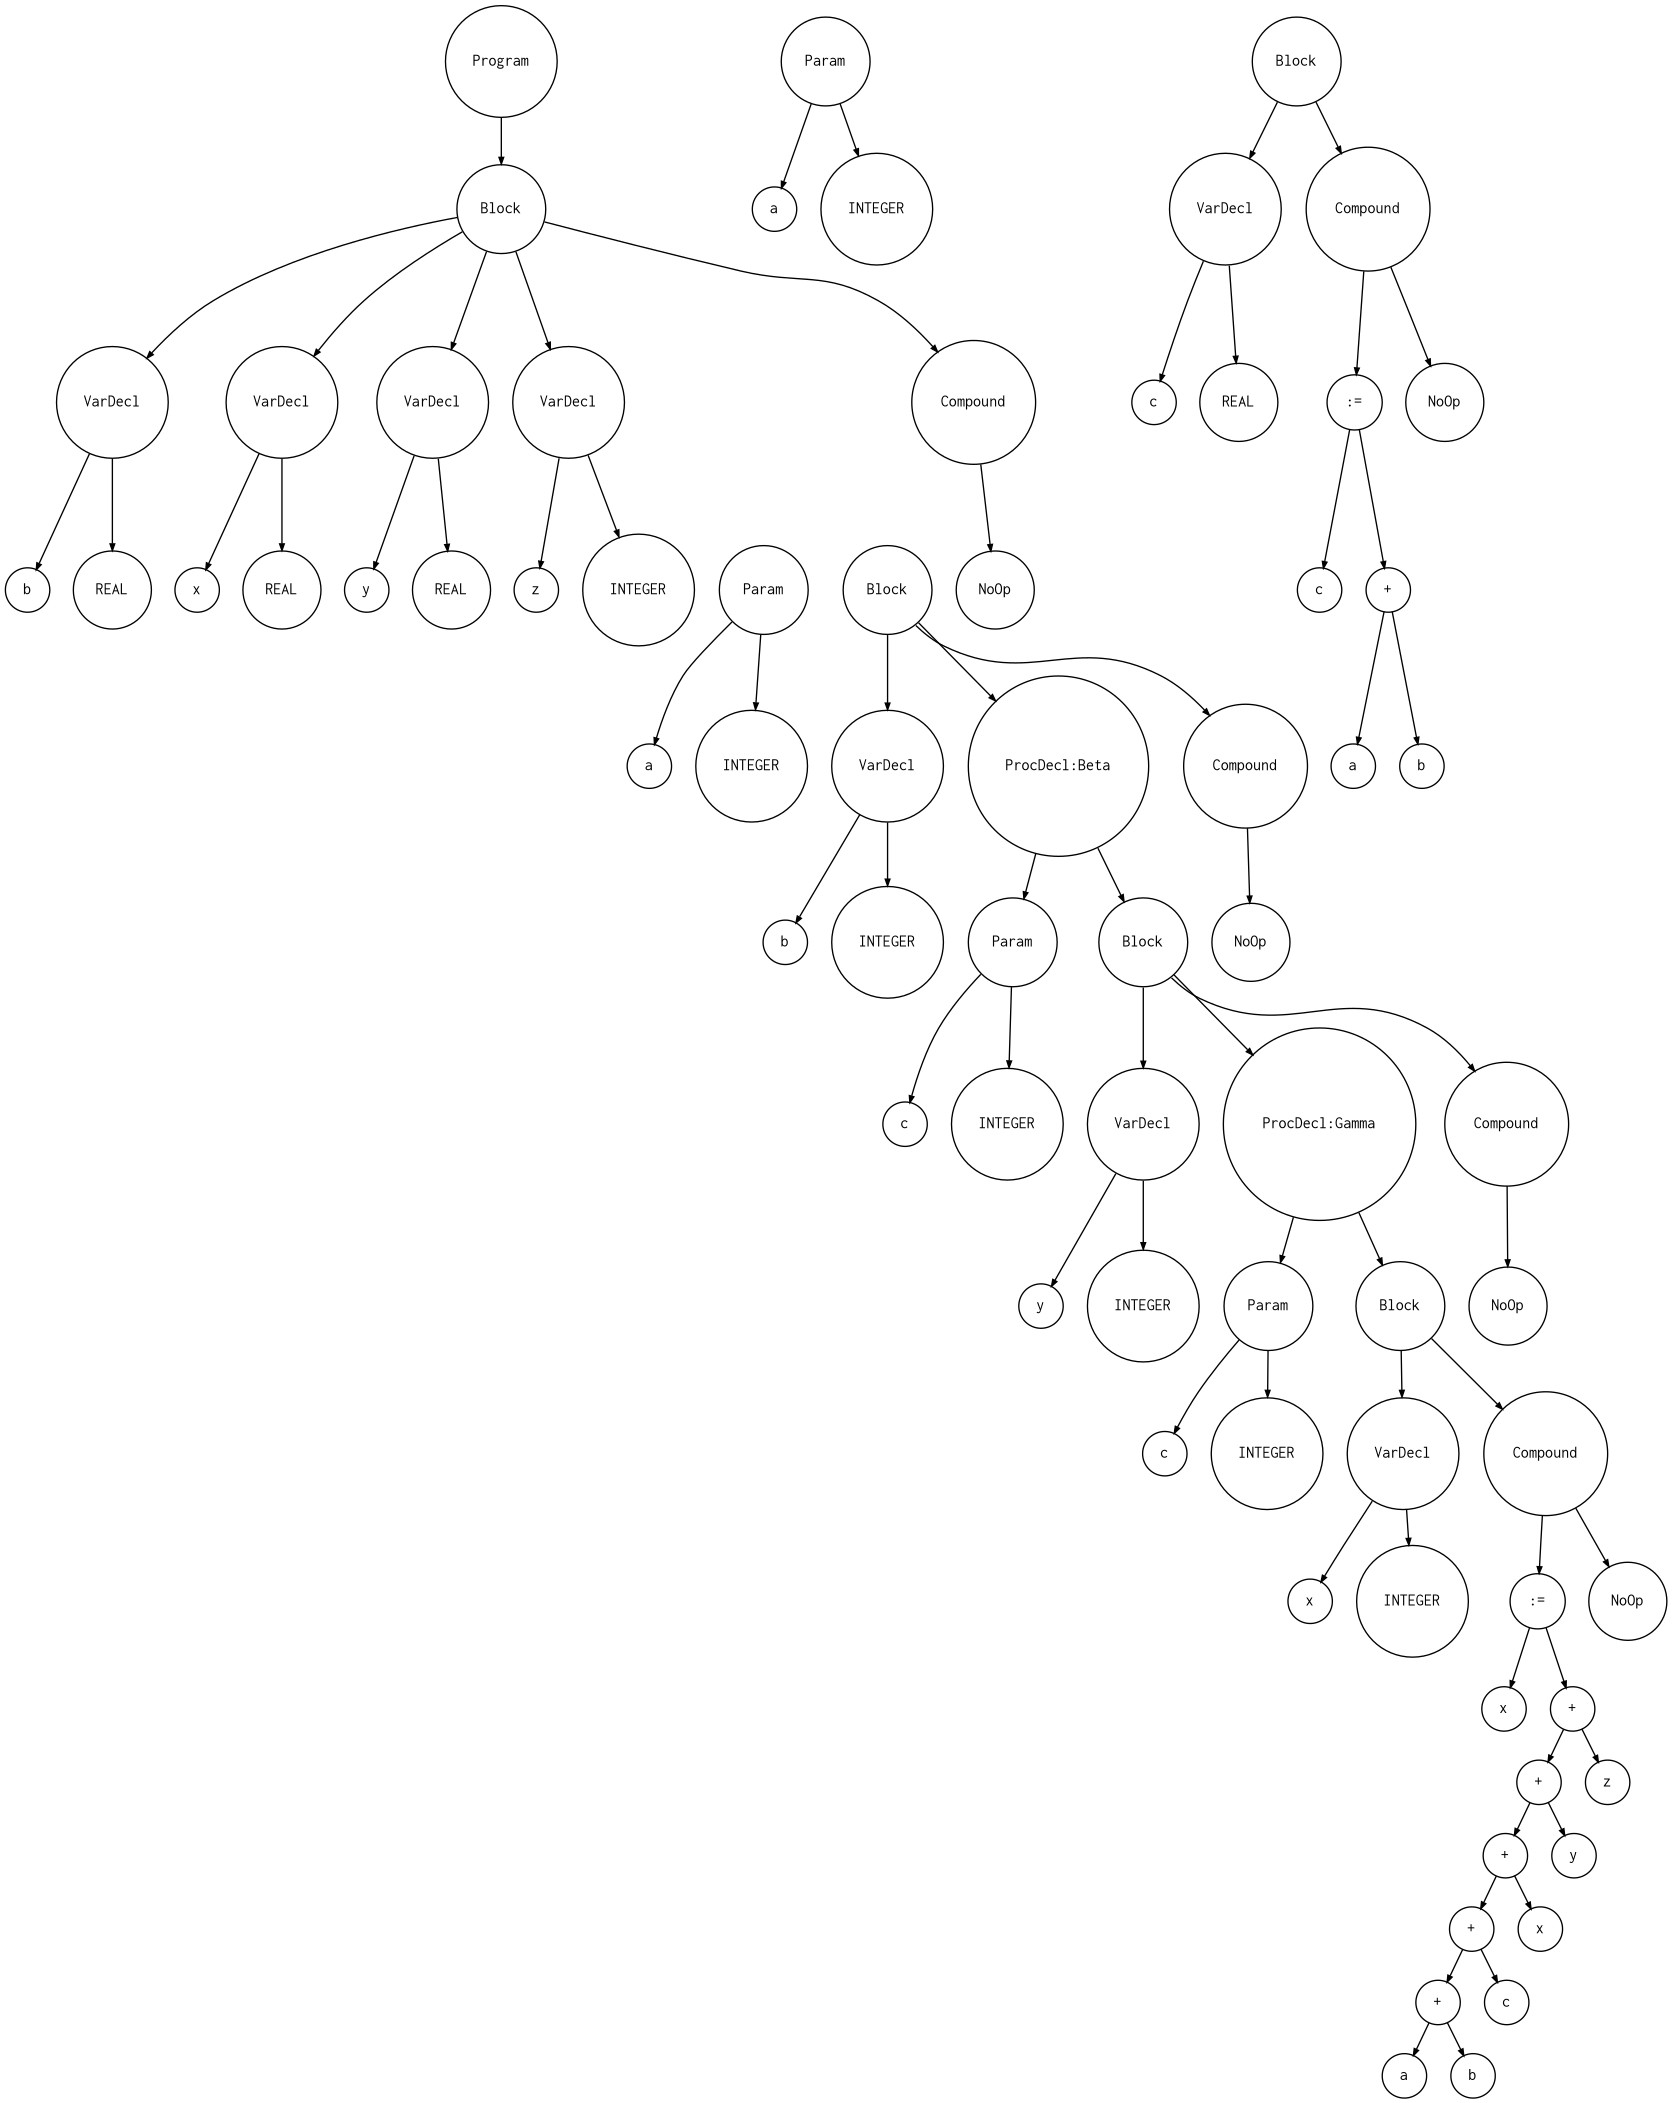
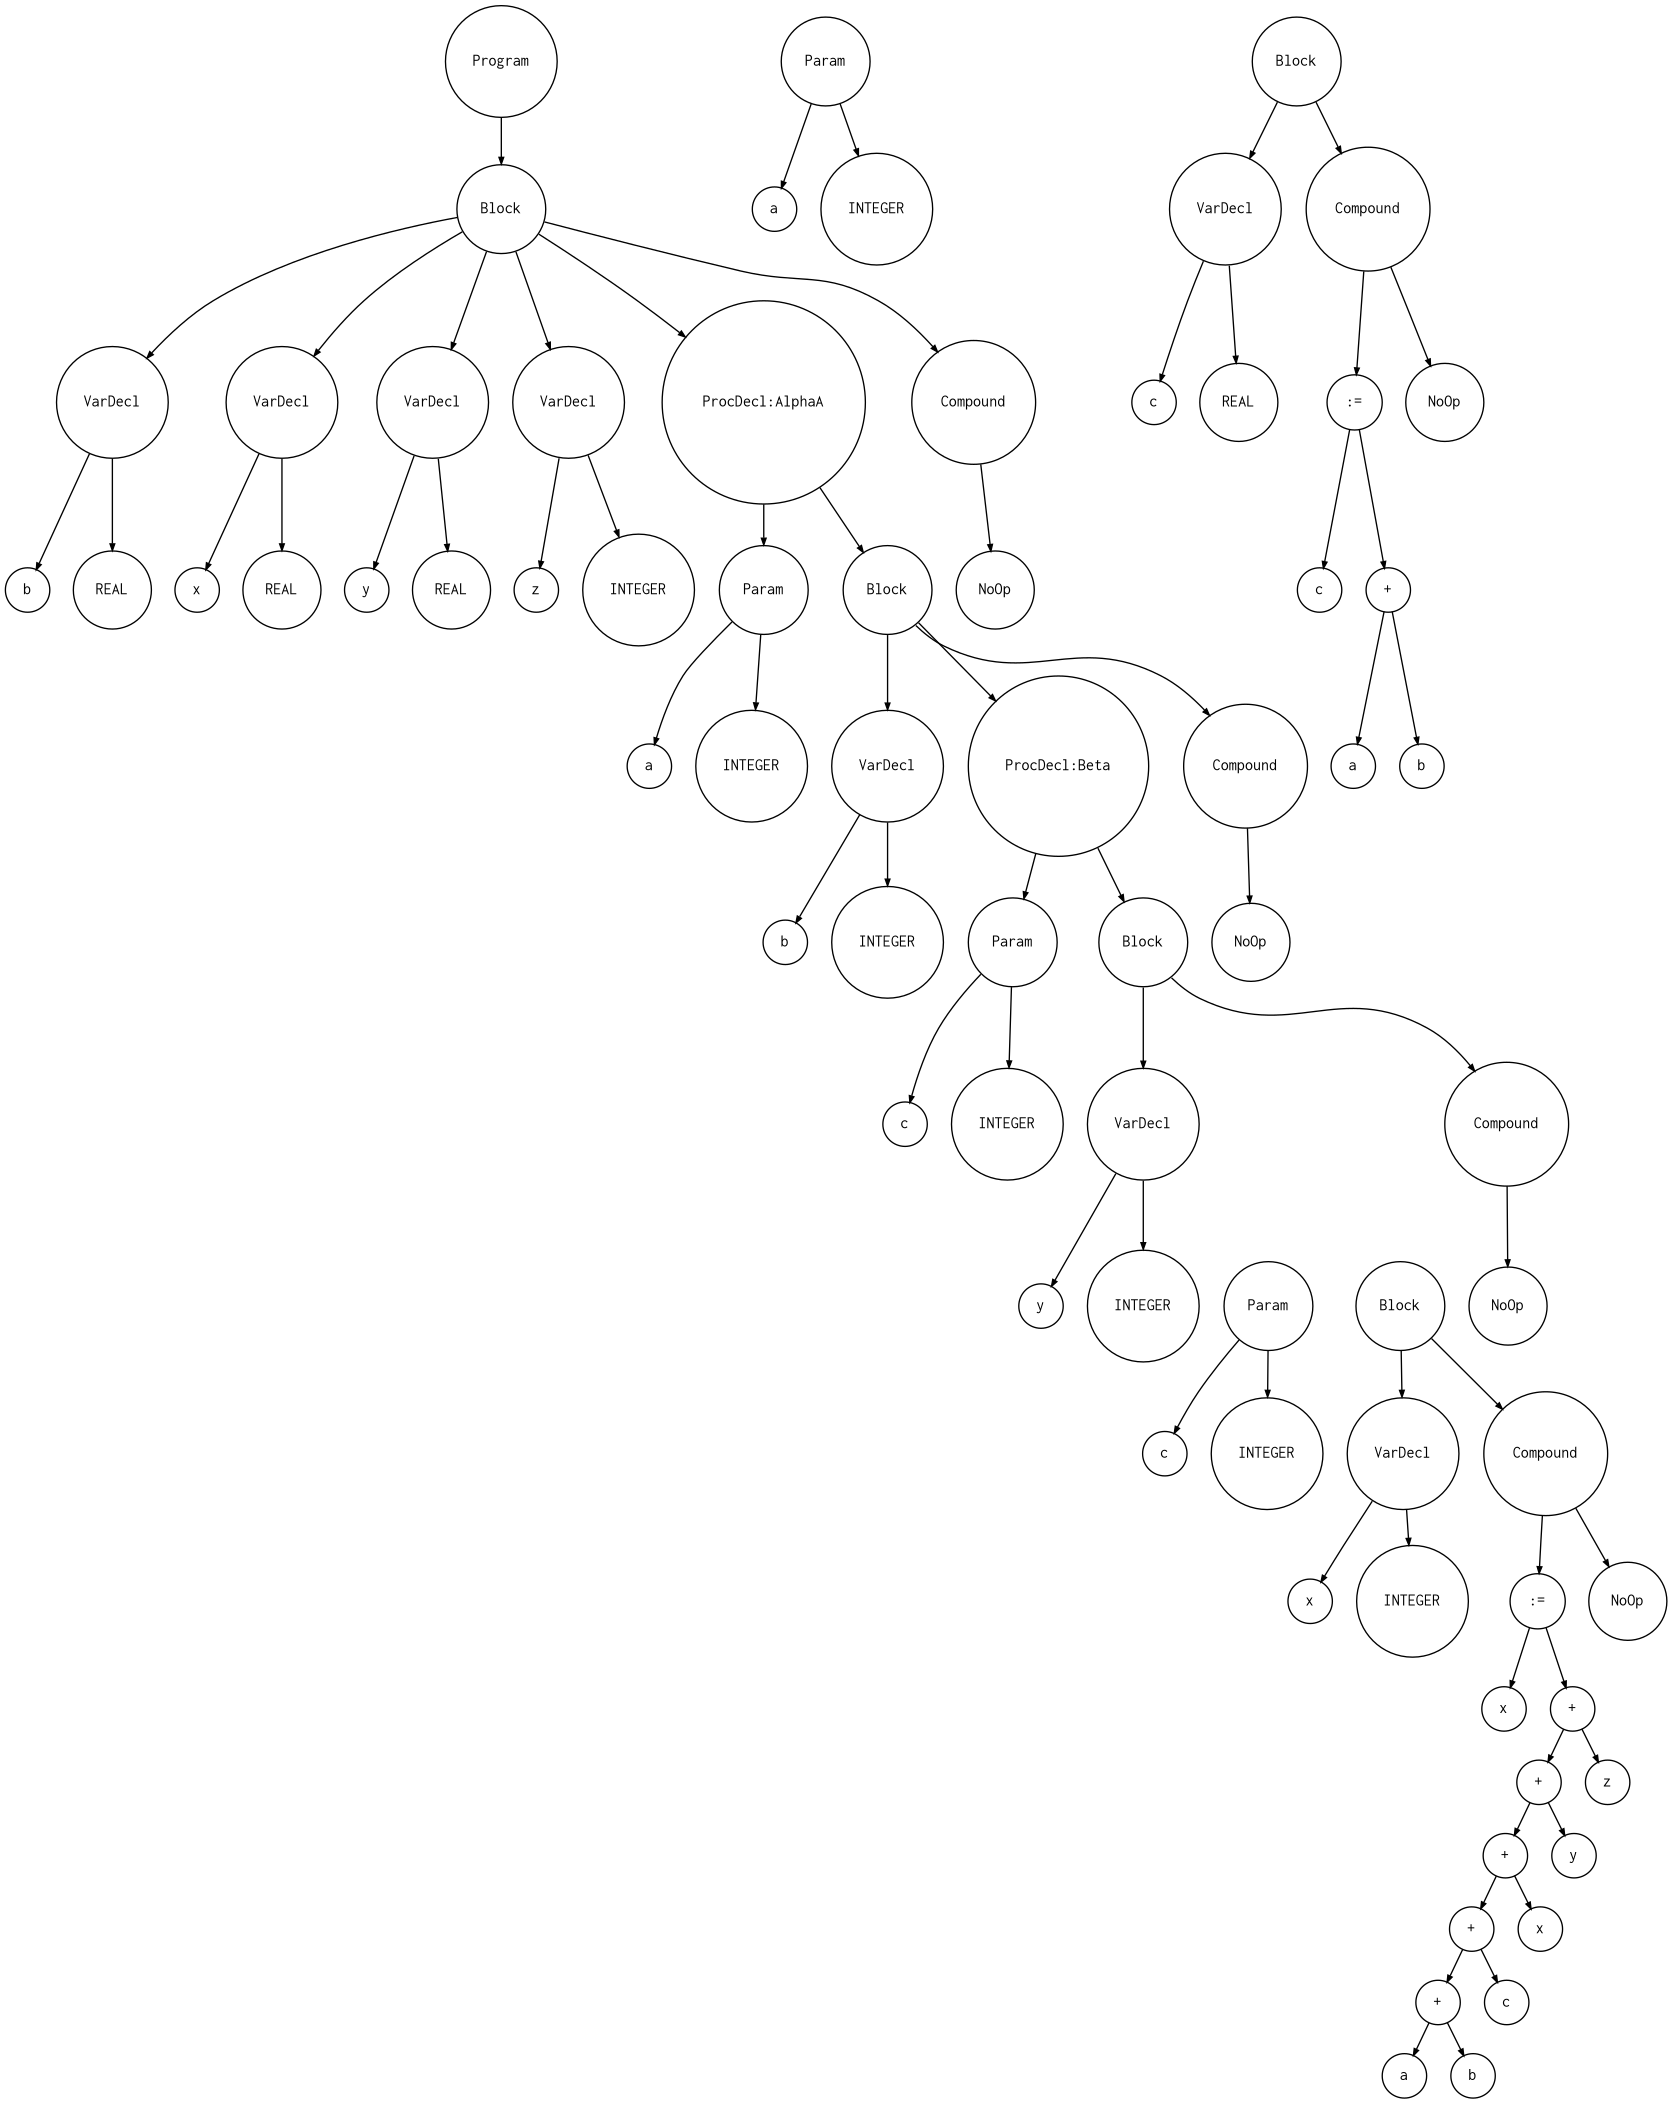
none -> (764, 402)
(1320, 1124) -> none
